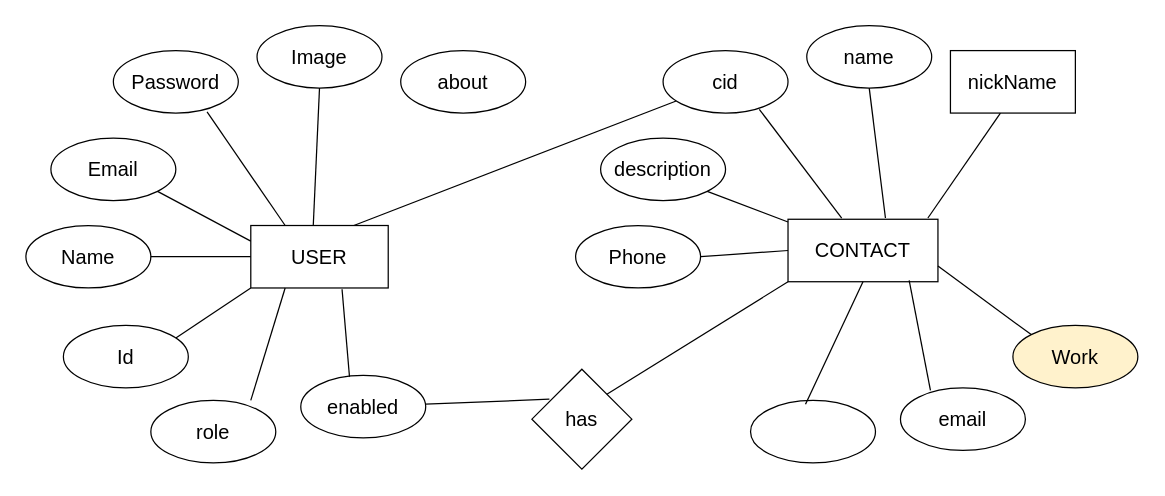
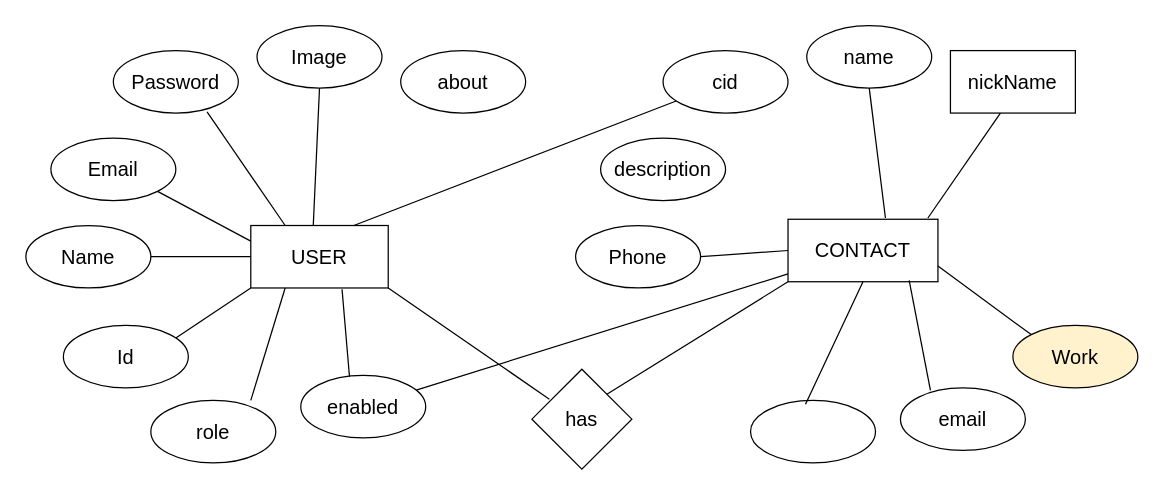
(801, 164) -> none
(748, 207) -> (603, 332)
(487, 402) -> (469, 344)
